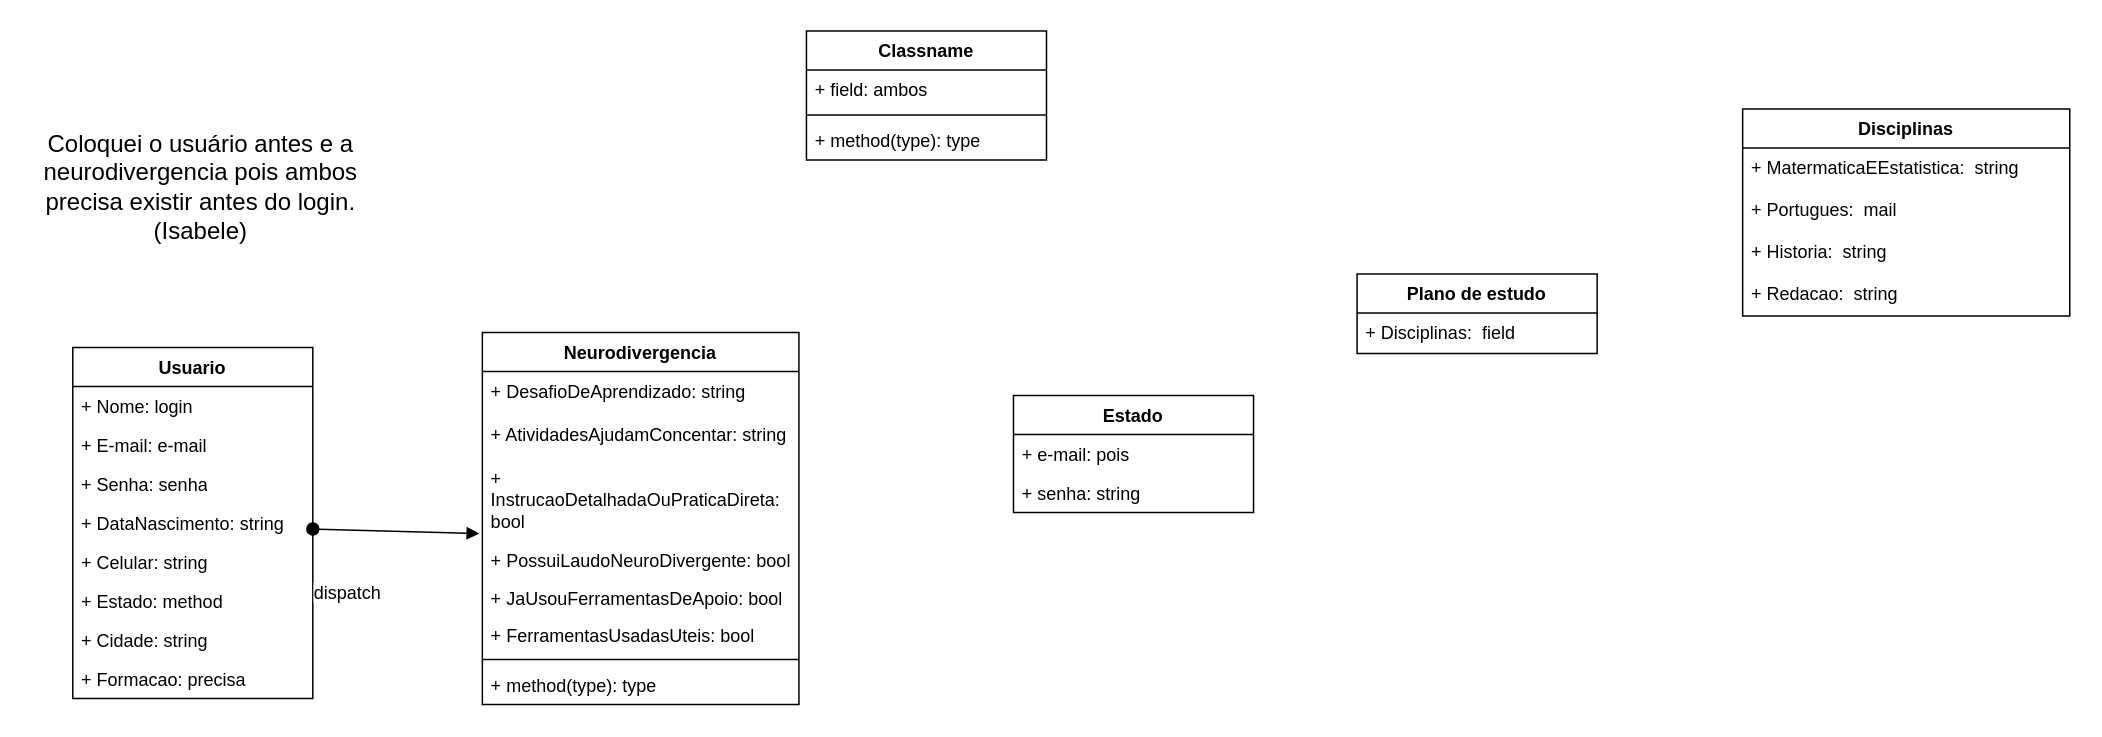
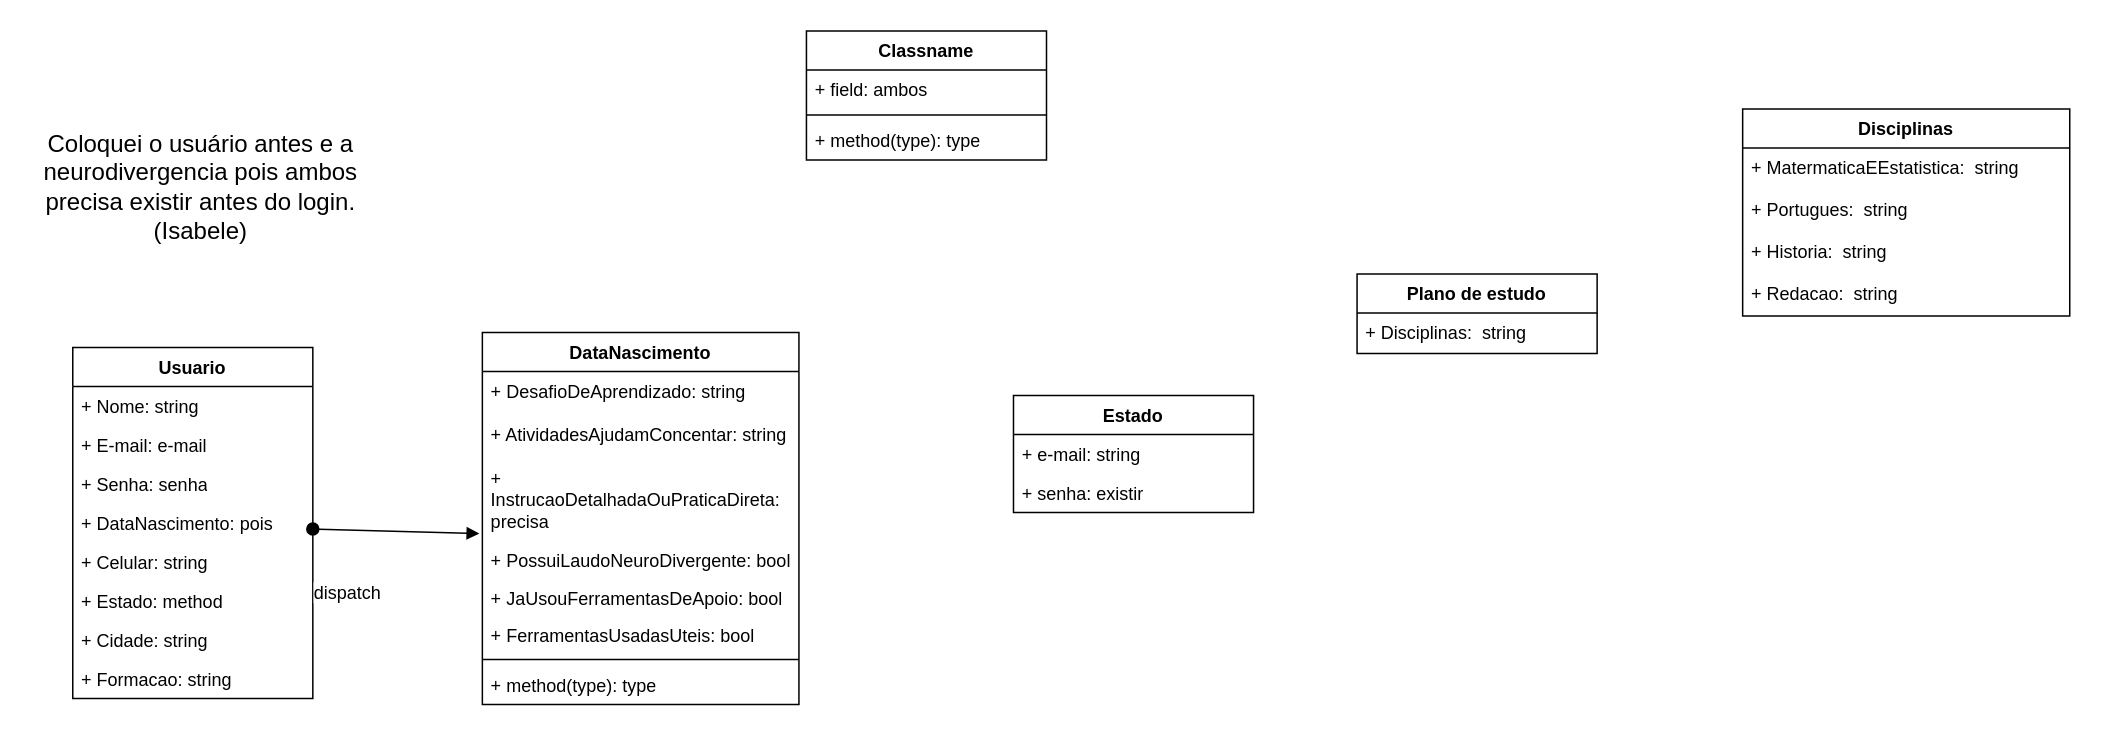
(1830, 211) -> (1843, 211)
(1451, 334) -> (1458, 334)
(641, 354) -> (641, 354)
(136, 408) -> (143, 408)
(1079, 456) -> (1089, 456)
(642, 490) -> (642, 490)
(1088, 495) -> (1091, 495)
(191, 525) -> (181, 525)
(168, 681) -> (163, 681)
